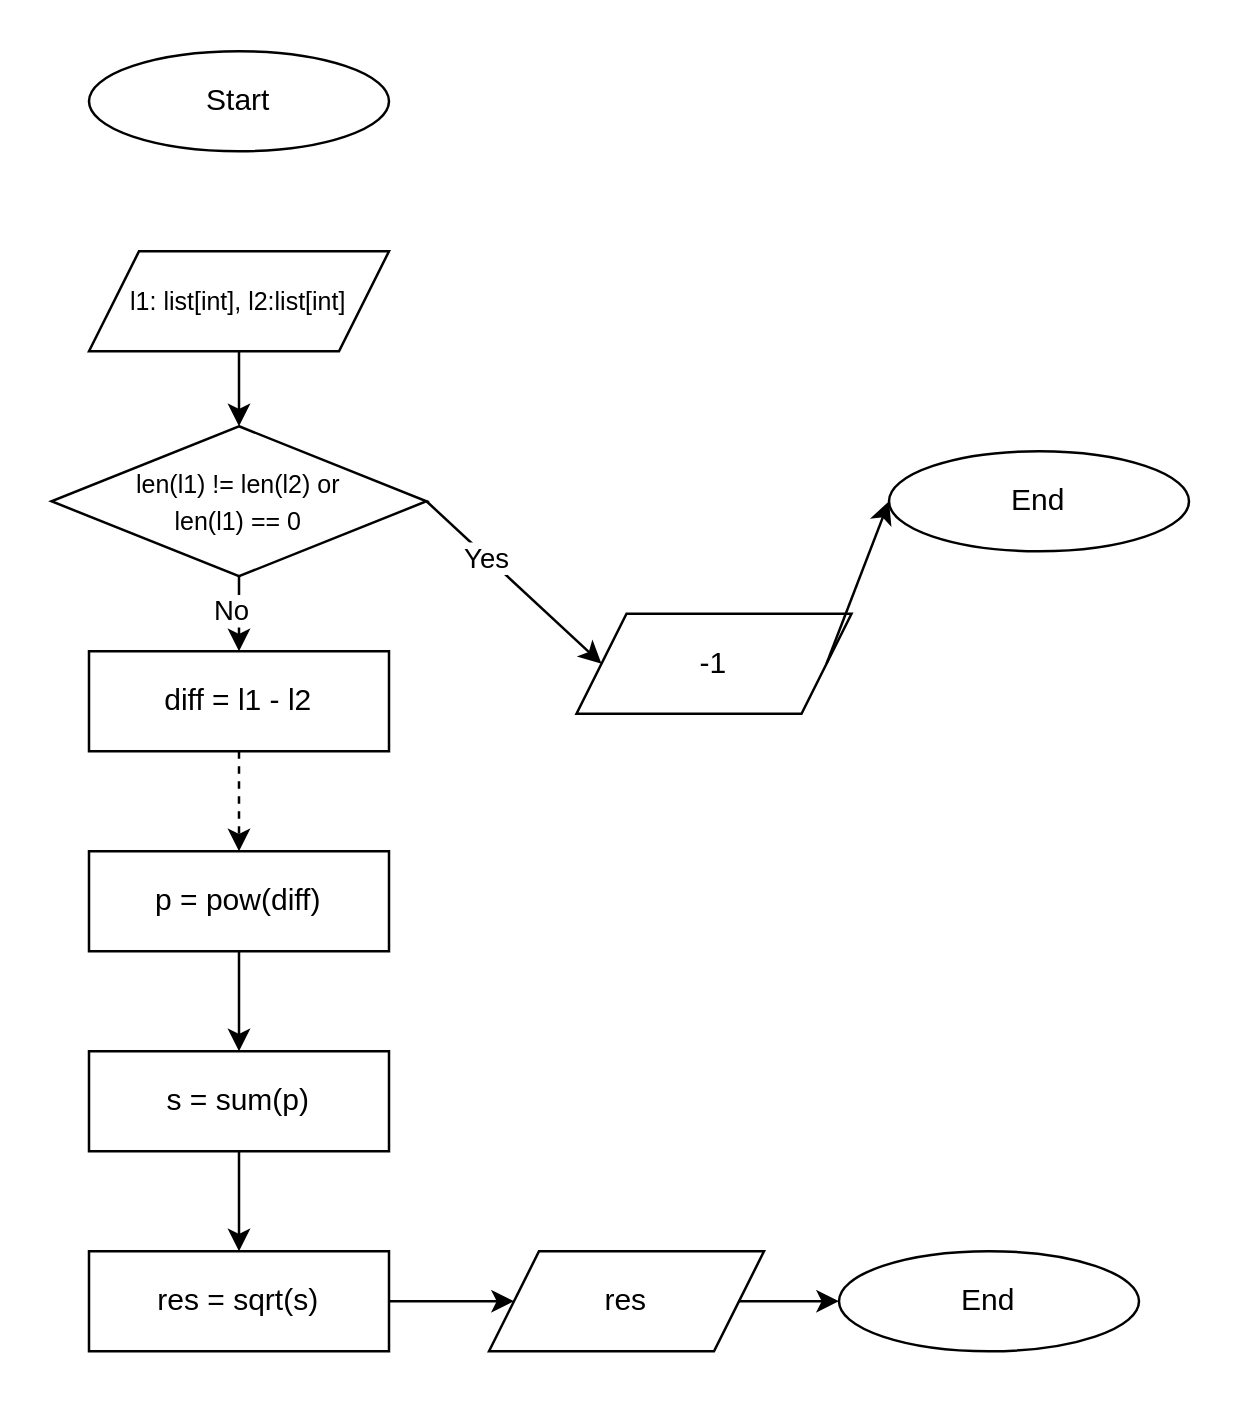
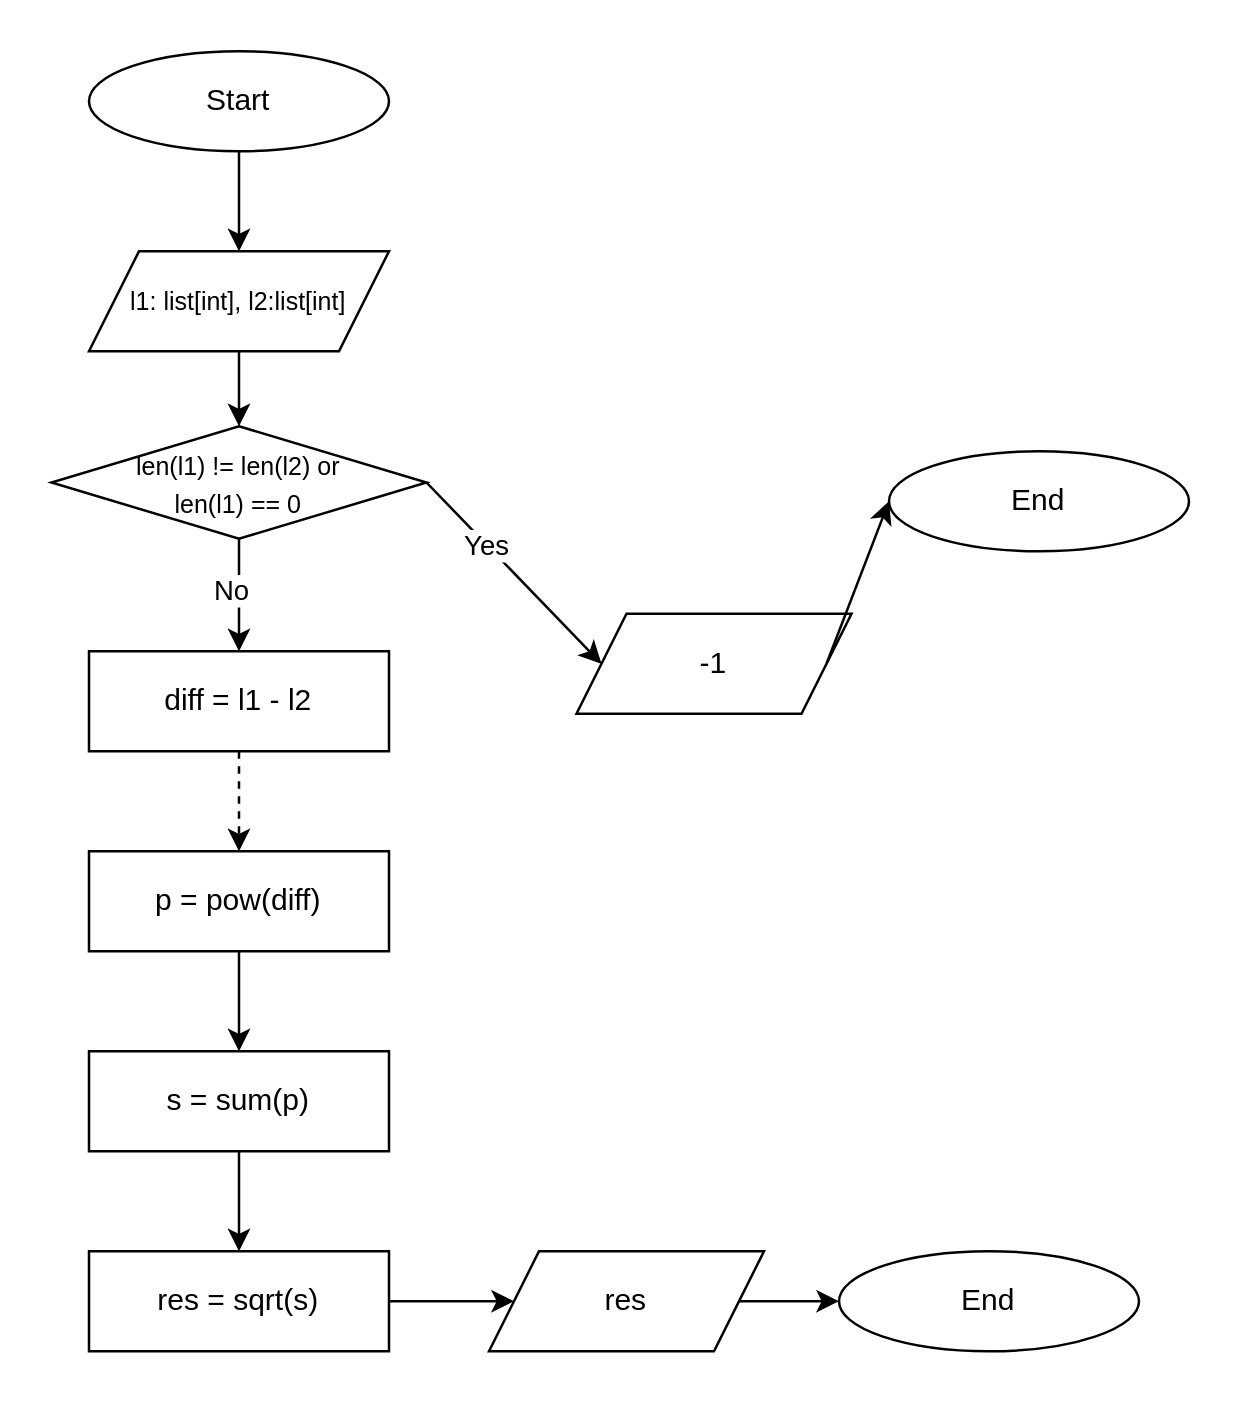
none -> (239, 193)
(239, 501) -> (239, 483)
